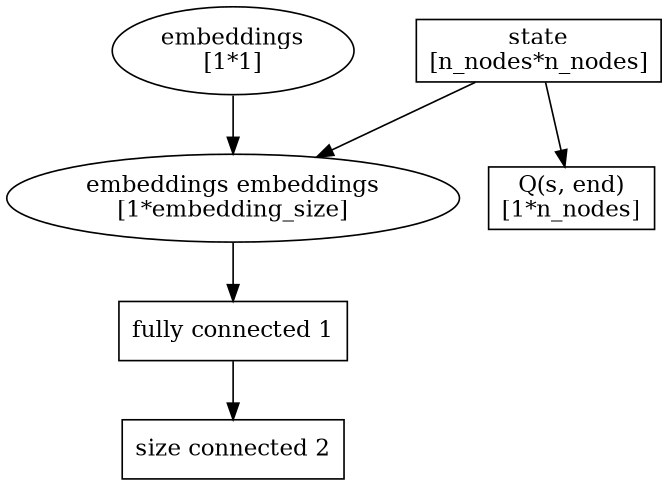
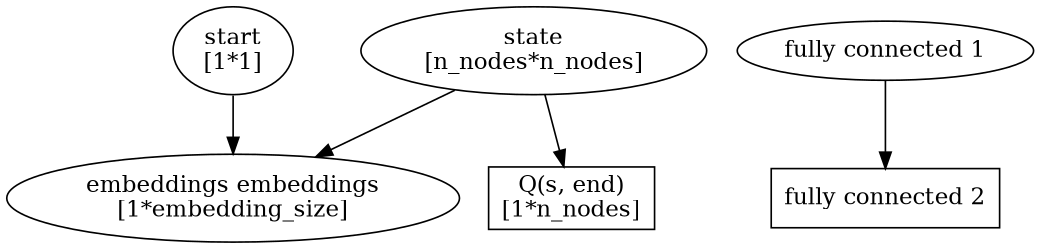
(233, 51) -> (233, 51)
(539, 51) -> (534, 51)
(233, 264) -> none
(233, 331) -> (885, 51)
(233, 449) -> (885, 198)
